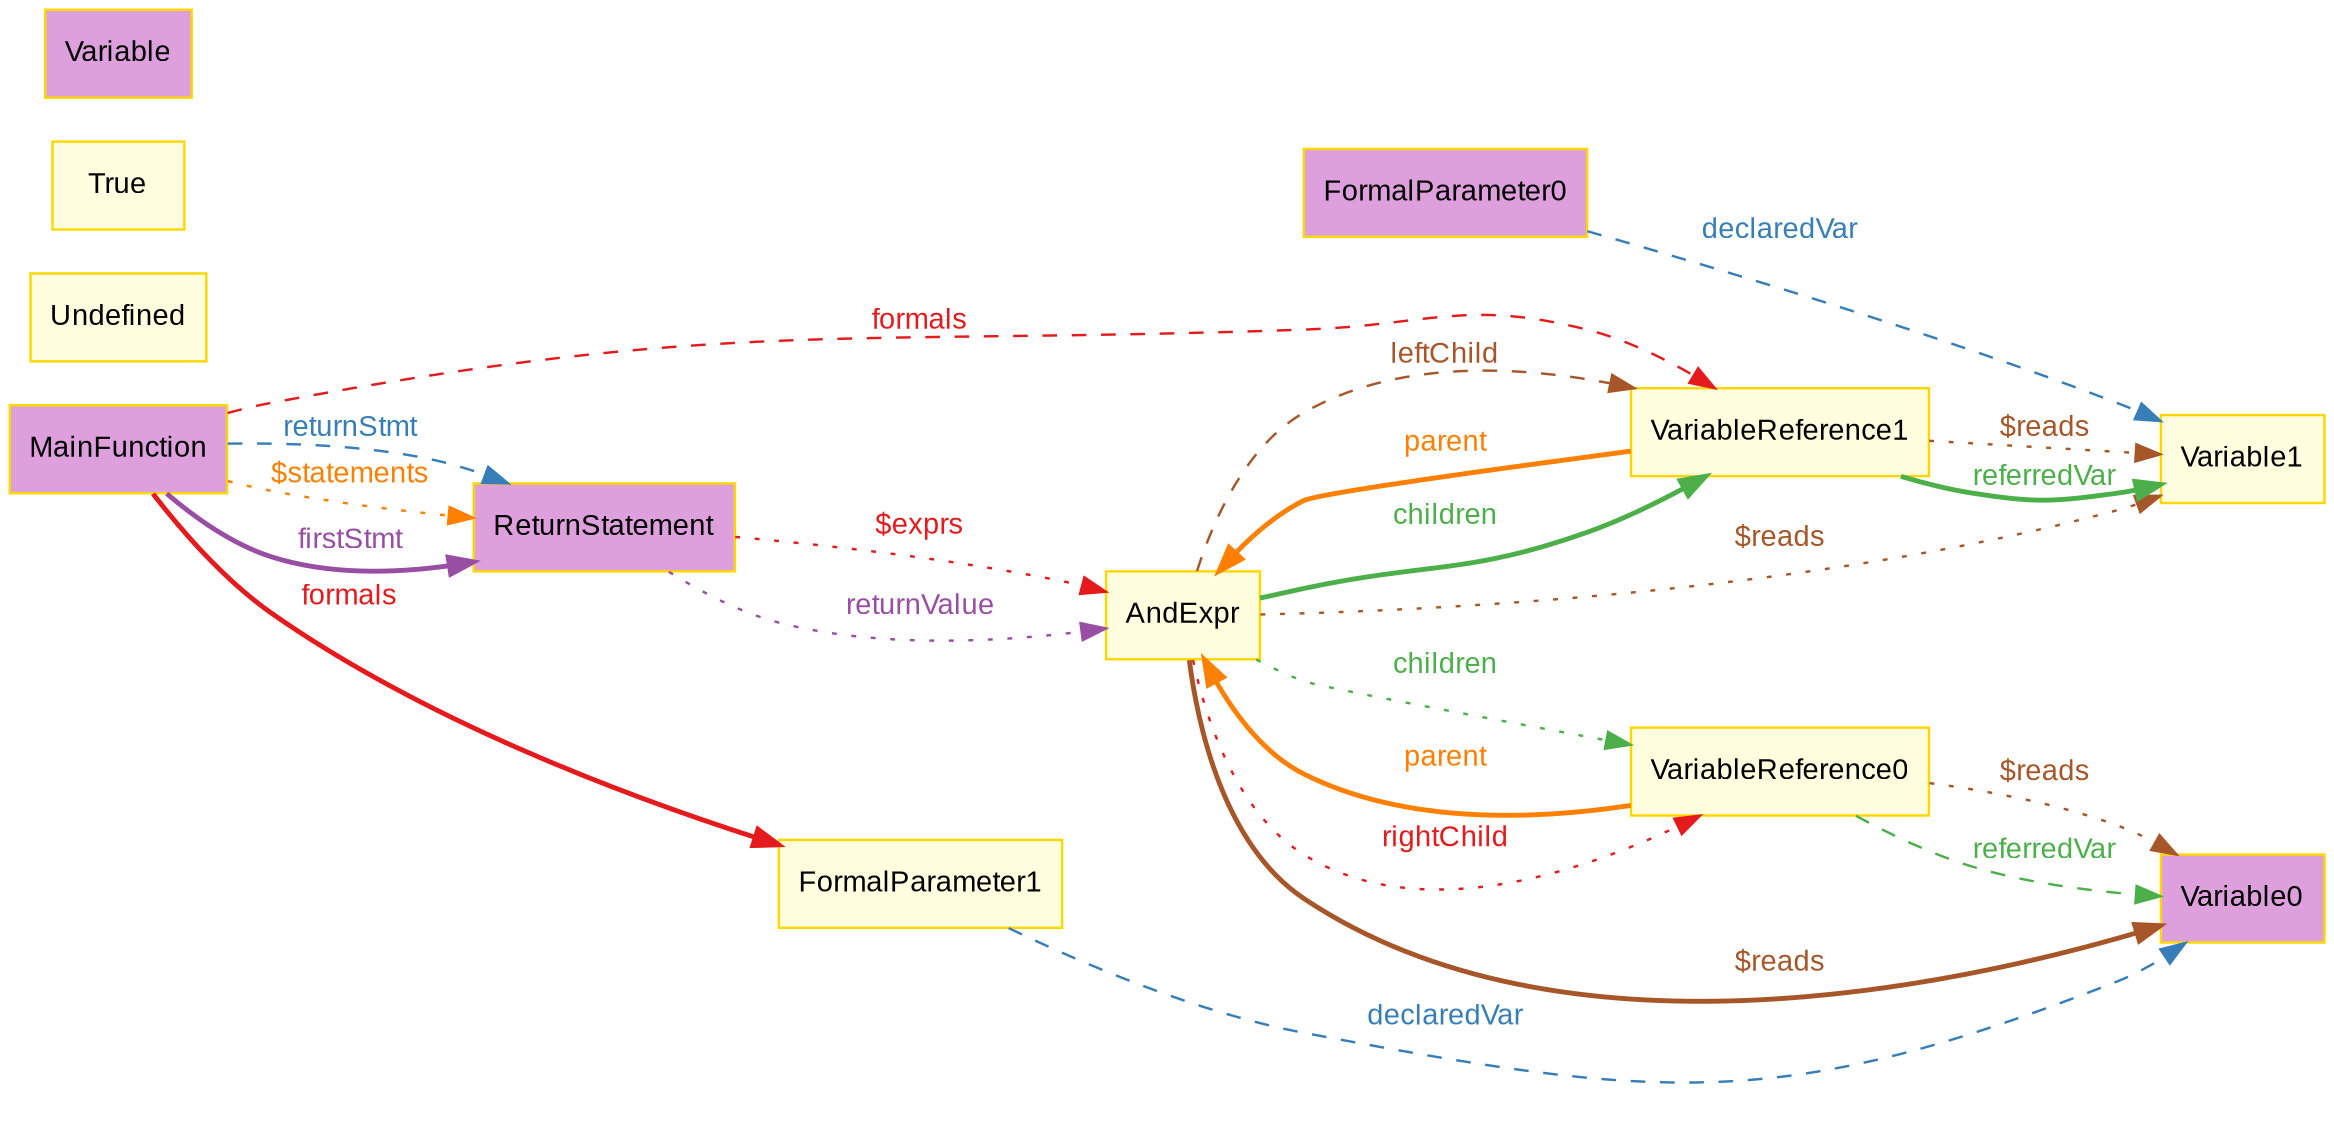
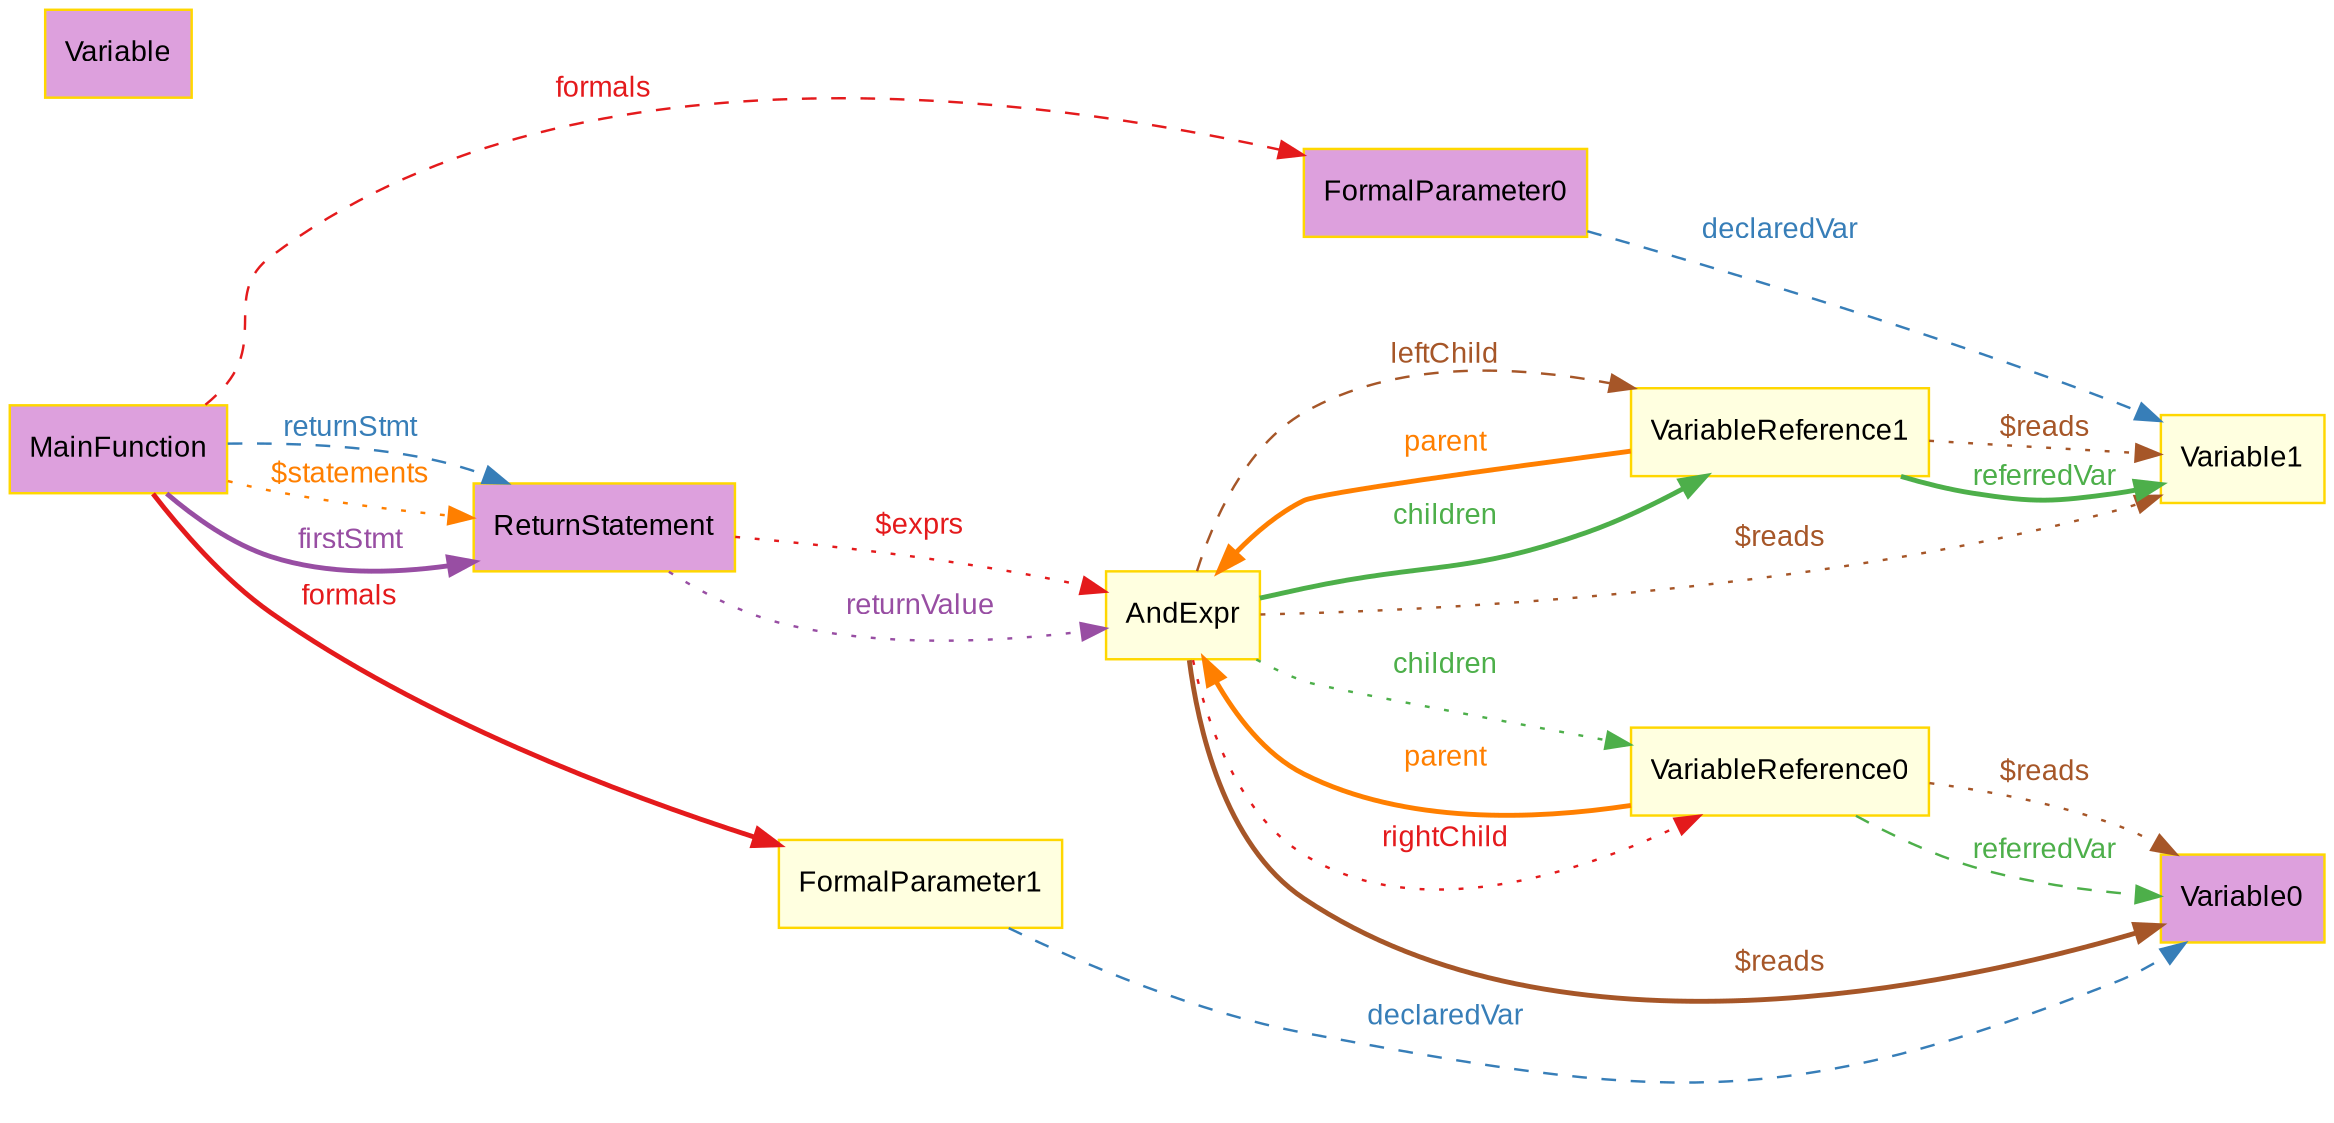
(118, 186) -> none
(118, 317) -> none
(964, 337) -> (677, 108)
